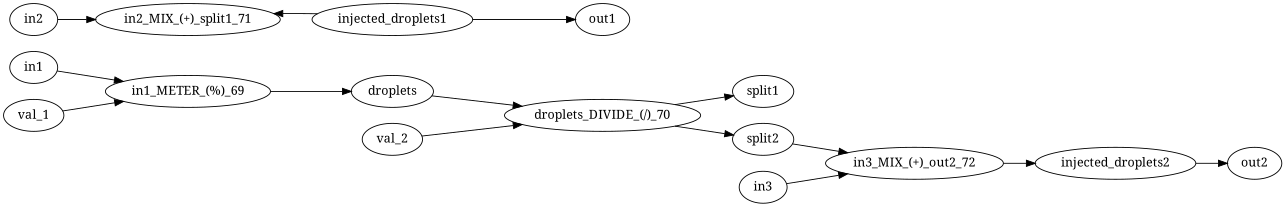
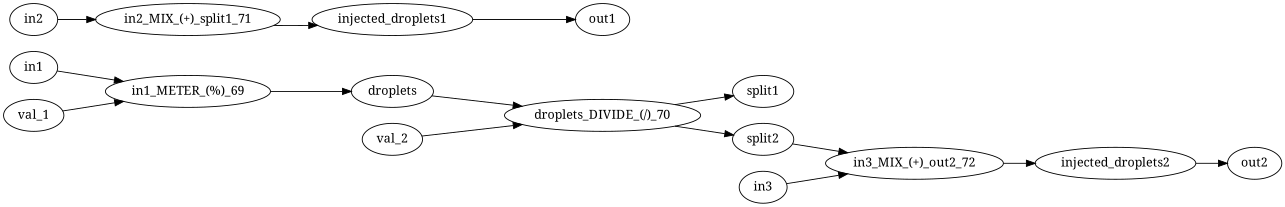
(300, 14) -> (291, 26)
